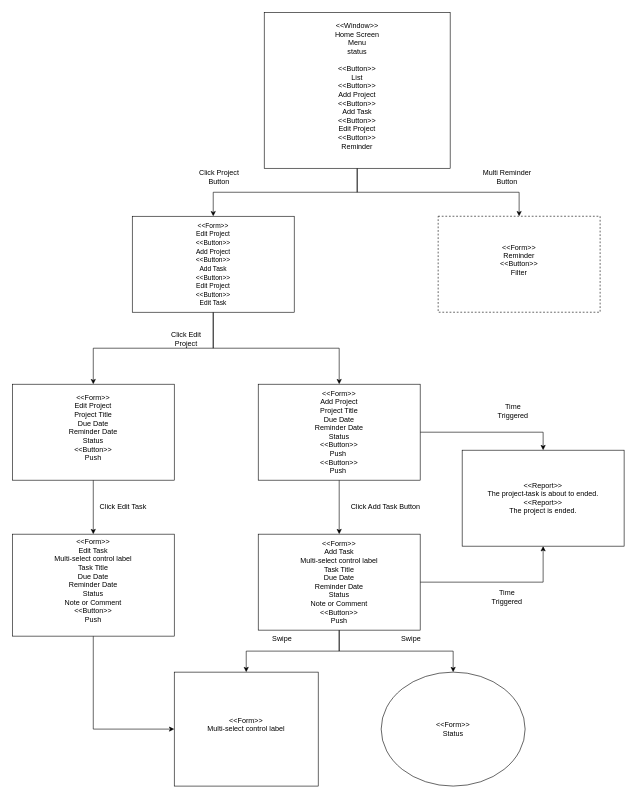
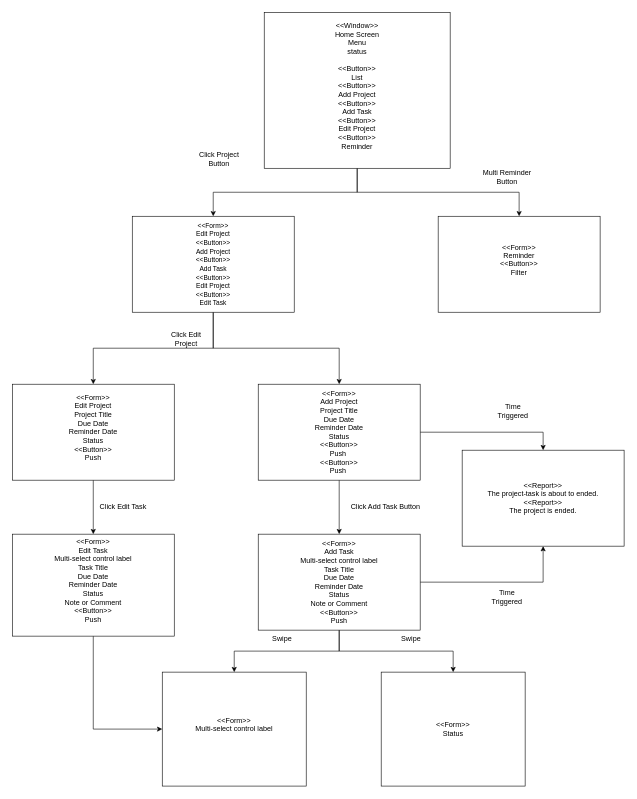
(219, 177) -> (219, 159)
(519, 264) -> (519, 264)
(246, 729) -> (234, 729)
(453, 729) -> (453, 729)
